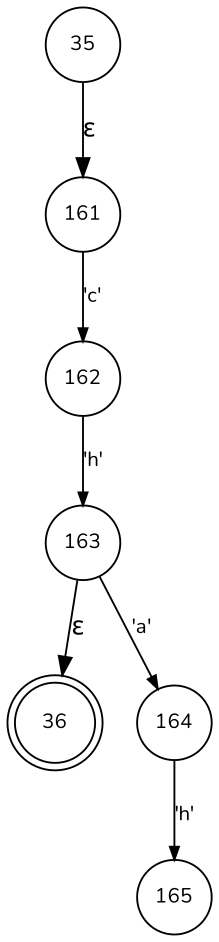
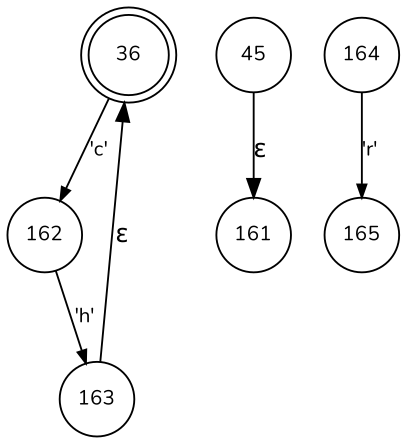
(83, 45) -> (254, 55)
(83, 290) -> (87, 144)
(126, 627) -> none
(185, 815) -> (370, 150)
